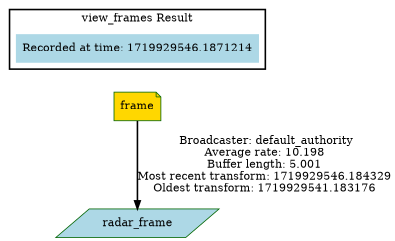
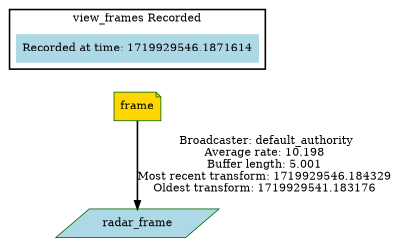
(137, 19) -> (137, 19)
(137, 48) -> (137, 48)
